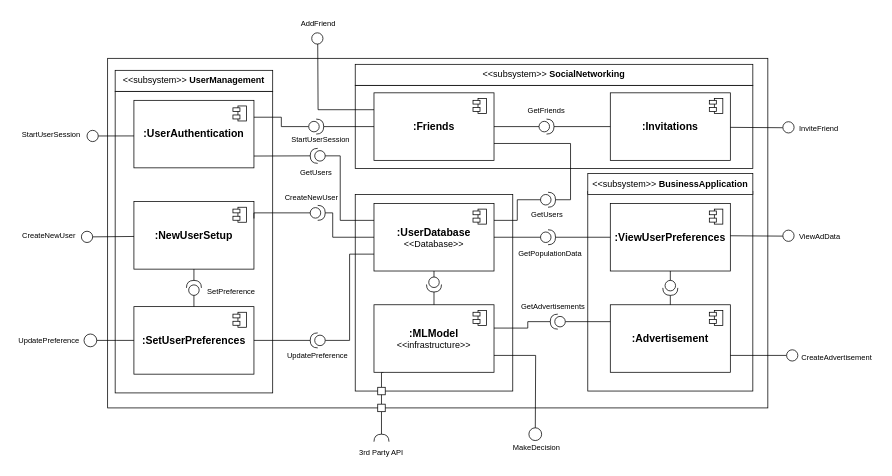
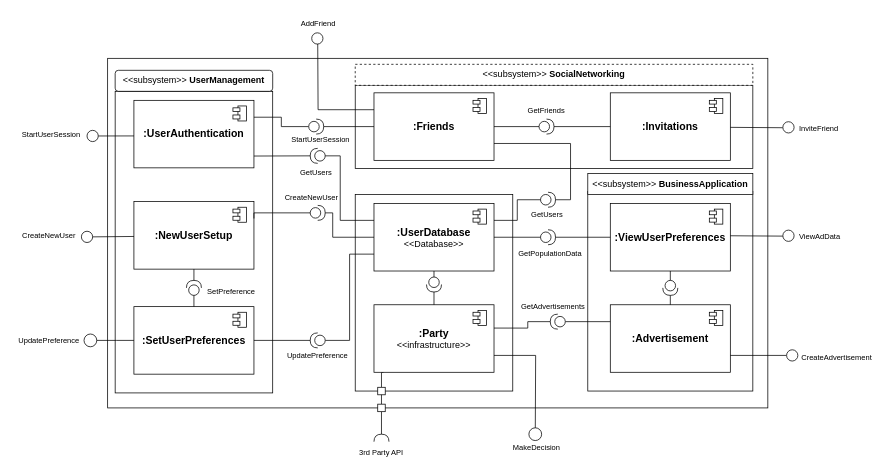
(554, 75) -> (554, 75)
(194, 81) -> (194, 81)
(434, 339) -> (434, 339)
